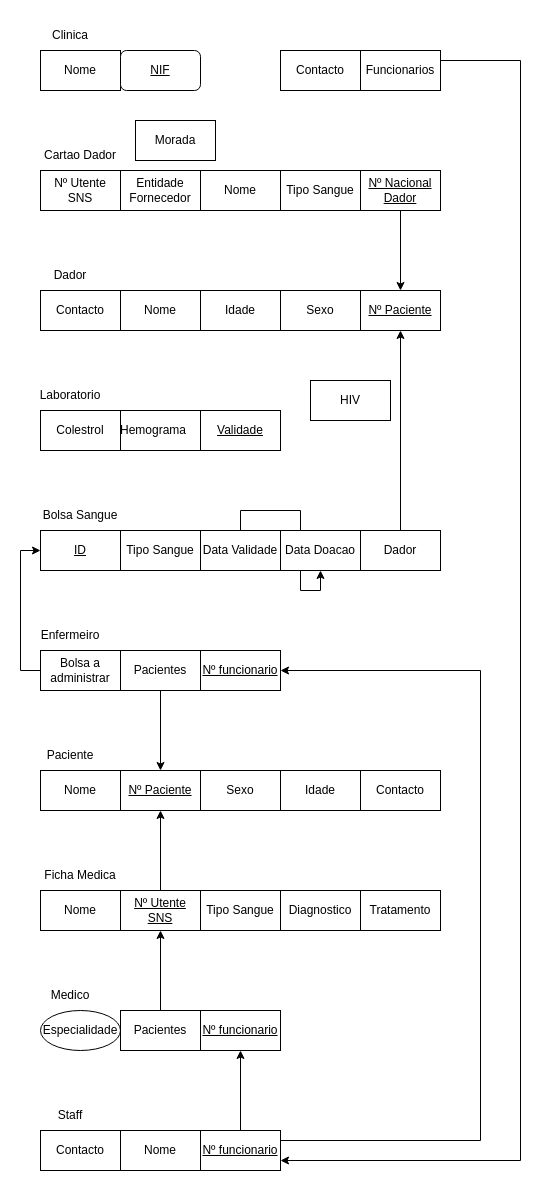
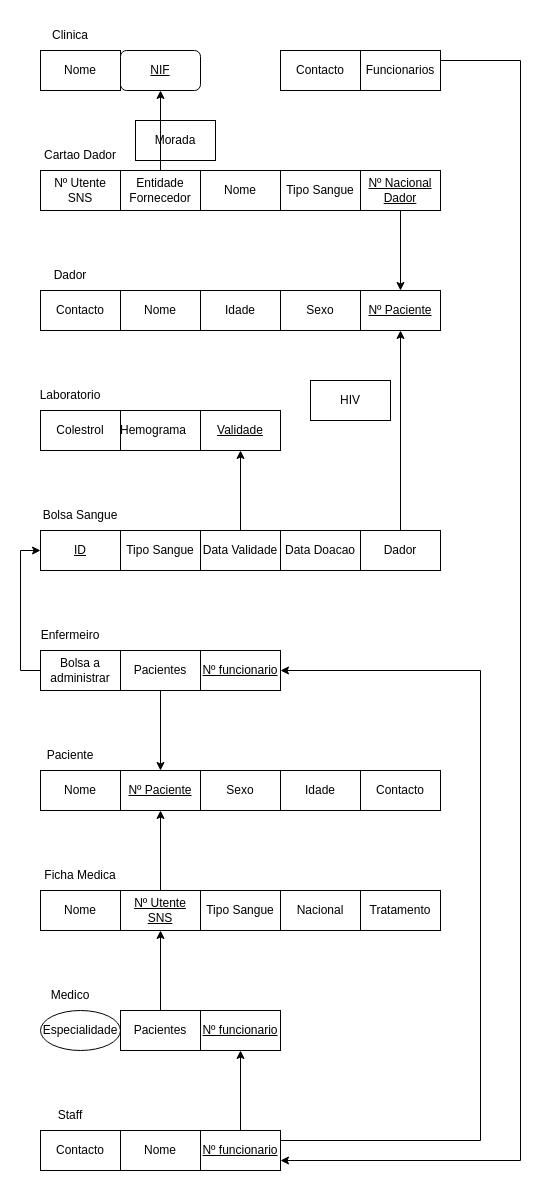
none -> (161, 134)
(280, 511) -> (241, 485)
(321, 911) -> (321, 911)
